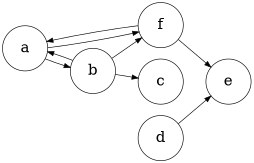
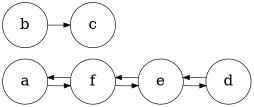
(124, 50) -> (130, 77)
(63, 57) -> none
(55, 62) -> none
none -> (191, 86)
